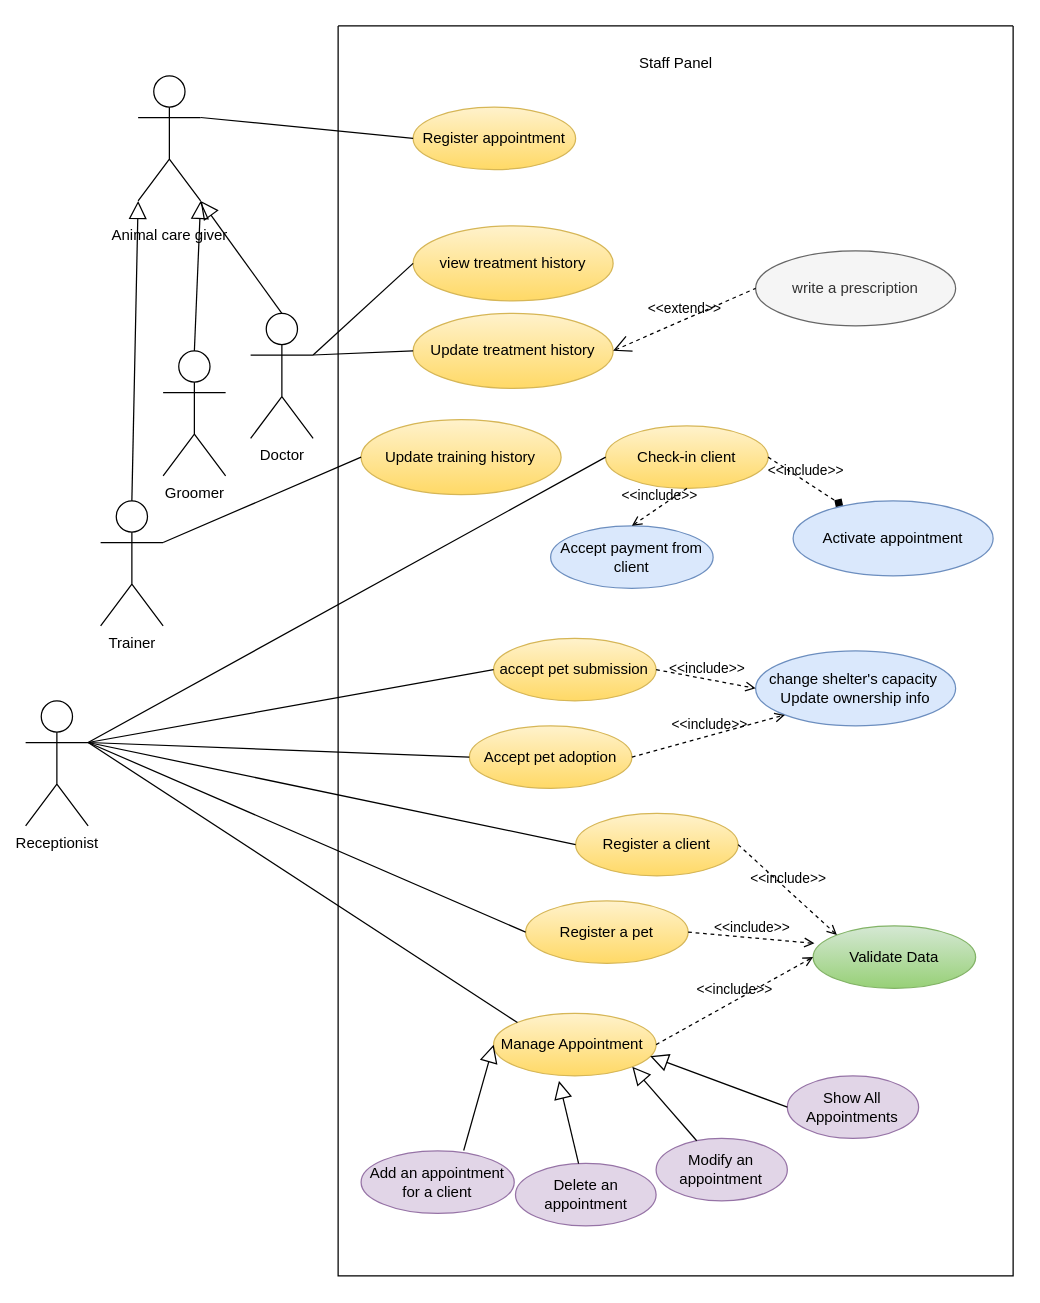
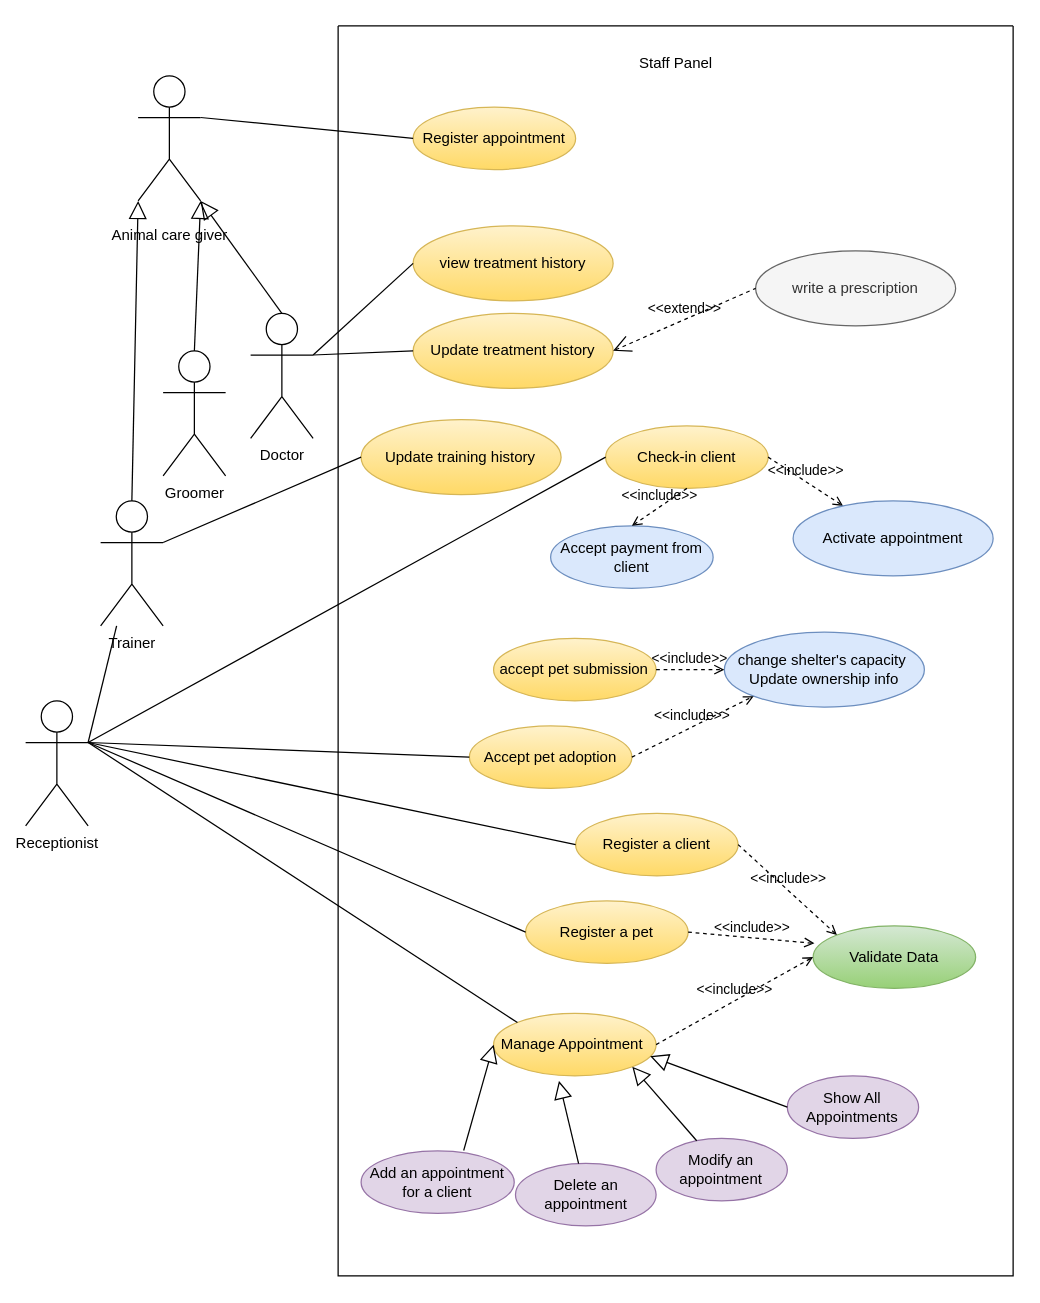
(833, 499) -> (837, 501)
(856, 688) -> (824, 669)
(293, 705) -> (103, 683)
